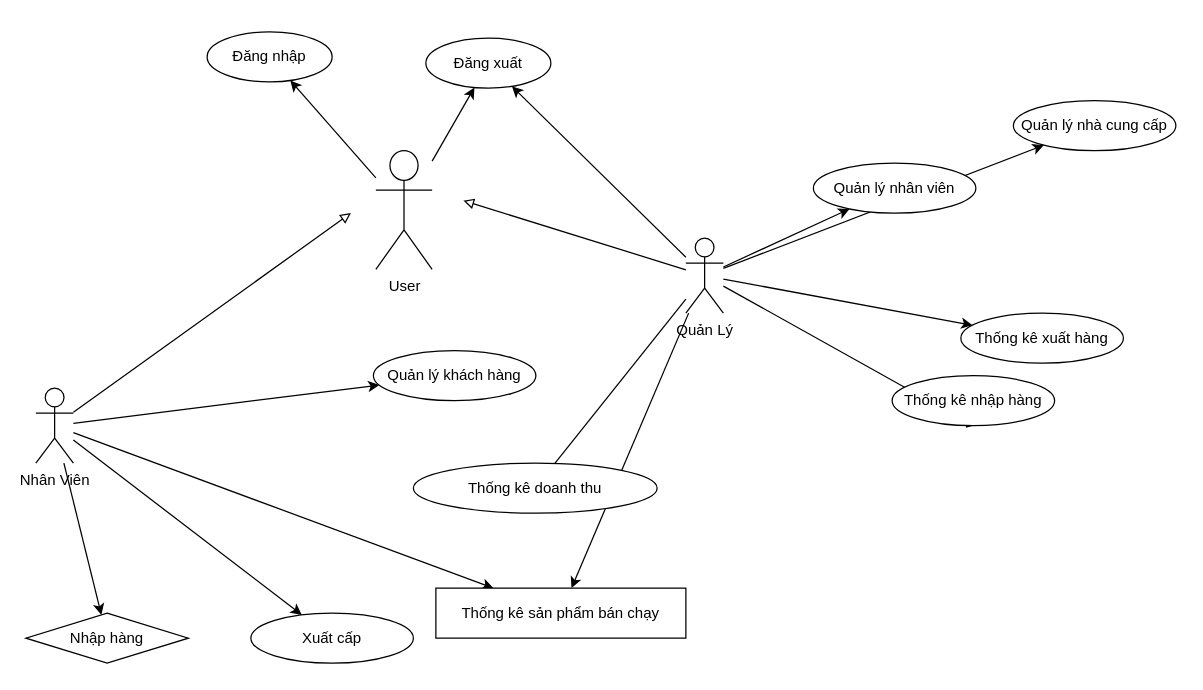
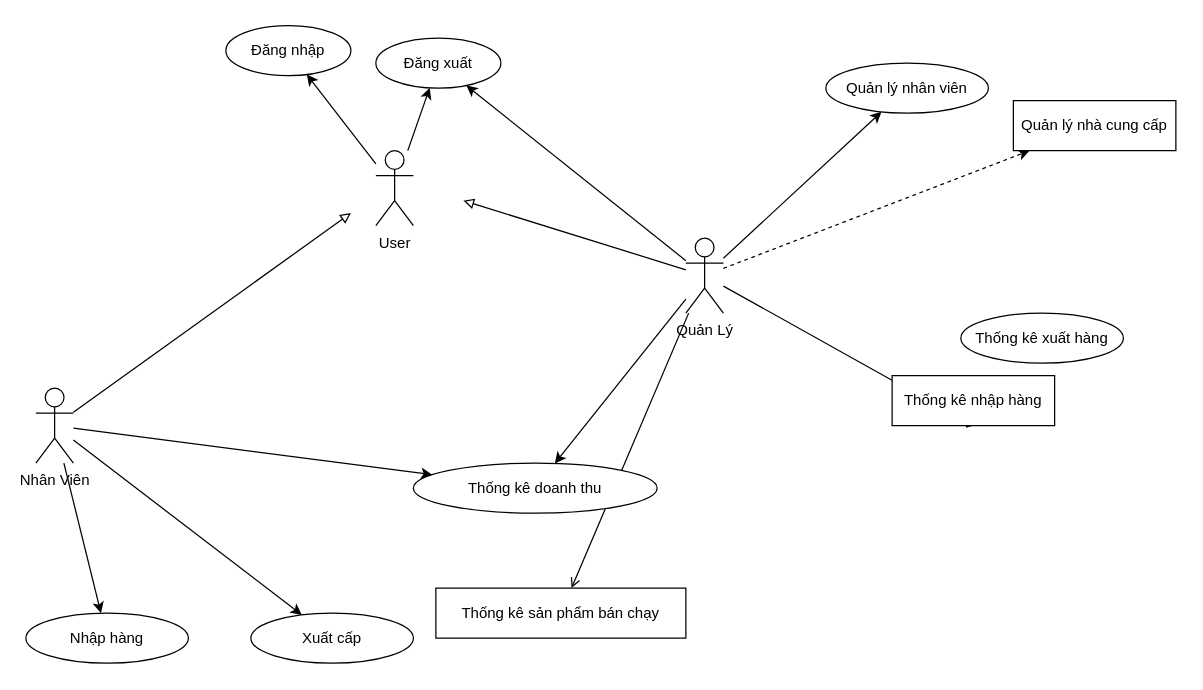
(269, 57) -> (288, 51)
(488, 63) -> (438, 63)
(1094, 126) -> (1094, 126)
(894, 188) -> (907, 88)
(880, 208) -> (873, 211)
(404, 210) -> (394, 188)
(843, 301) -> none
(454, 376) -> none
(973, 401) -> (973, 401)
(222, 405) -> none
none -> (249, 451)
(558, 459) -> (561, 456)
(279, 509) -> none
(575, 579) -> (574, 581)
(107, 638) -> (107, 638)
